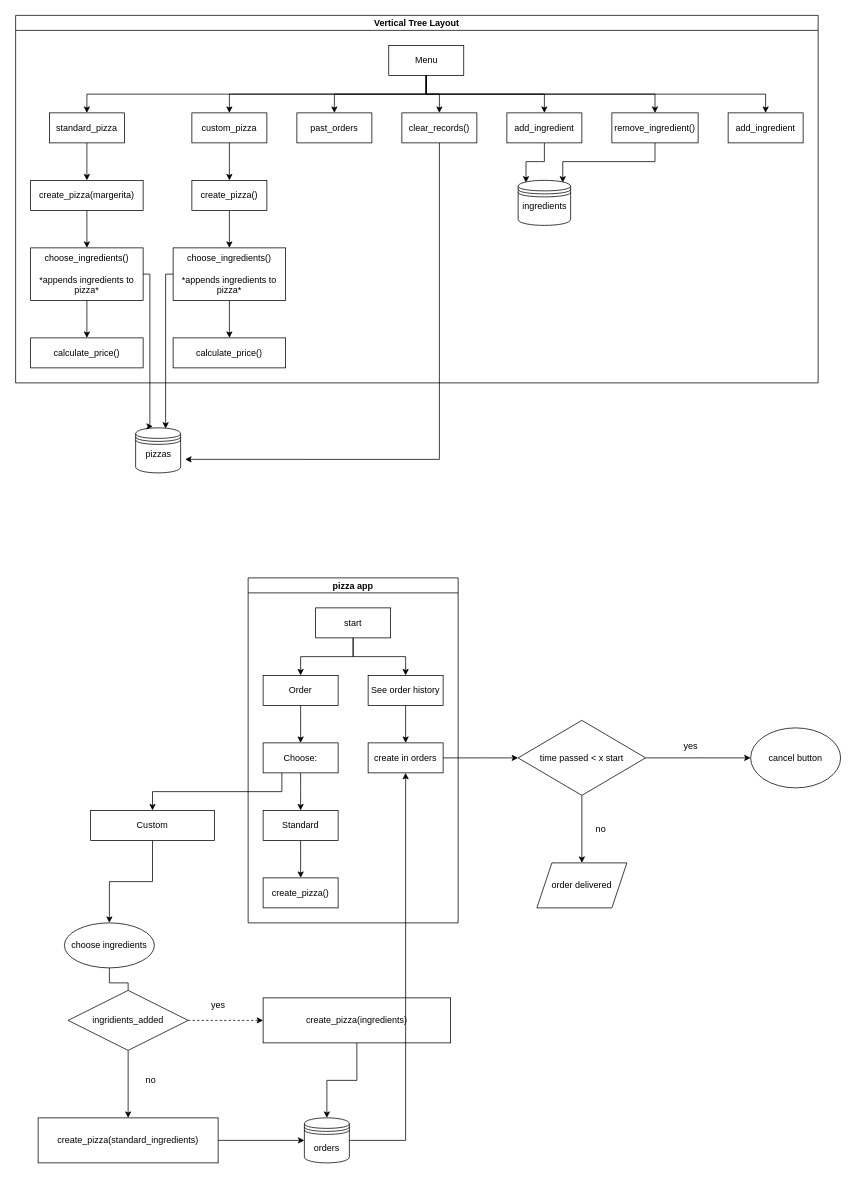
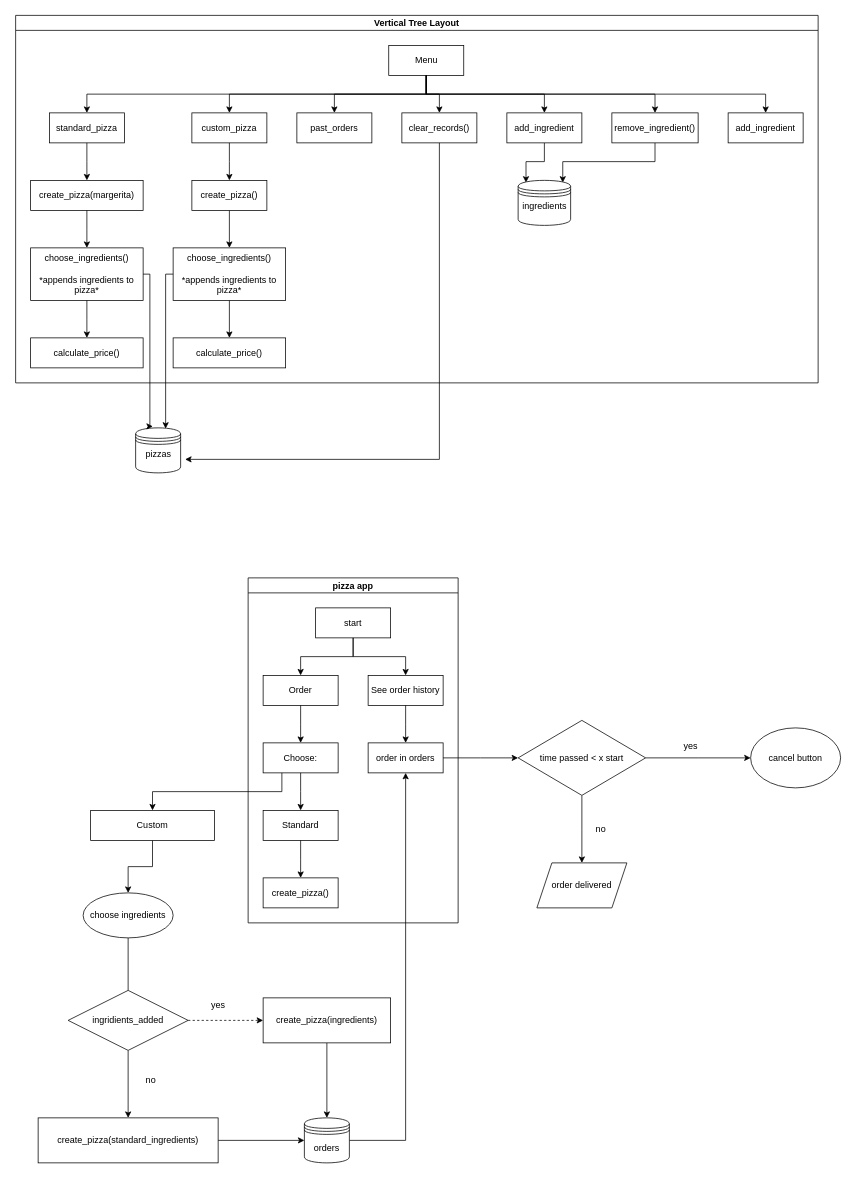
(405, 758) -> (405, 758)
(109, 945) -> (128, 915)
(357, 1020) -> (327, 1020)
